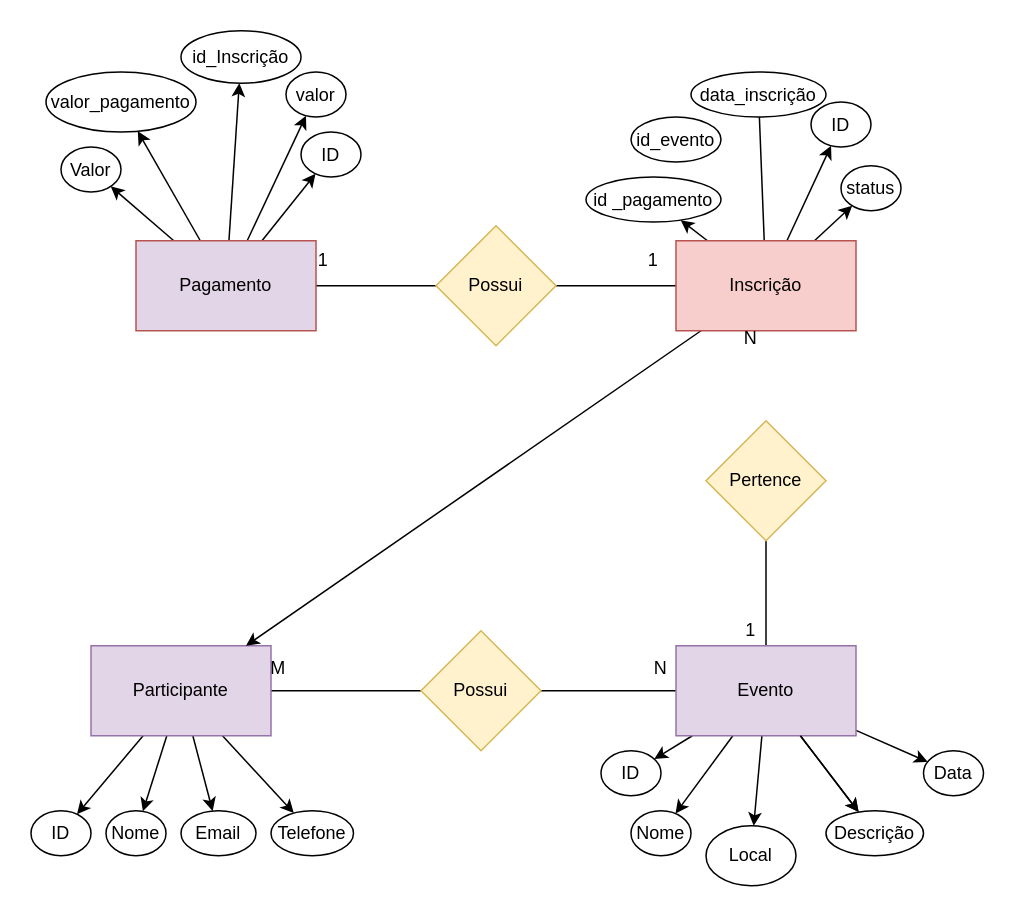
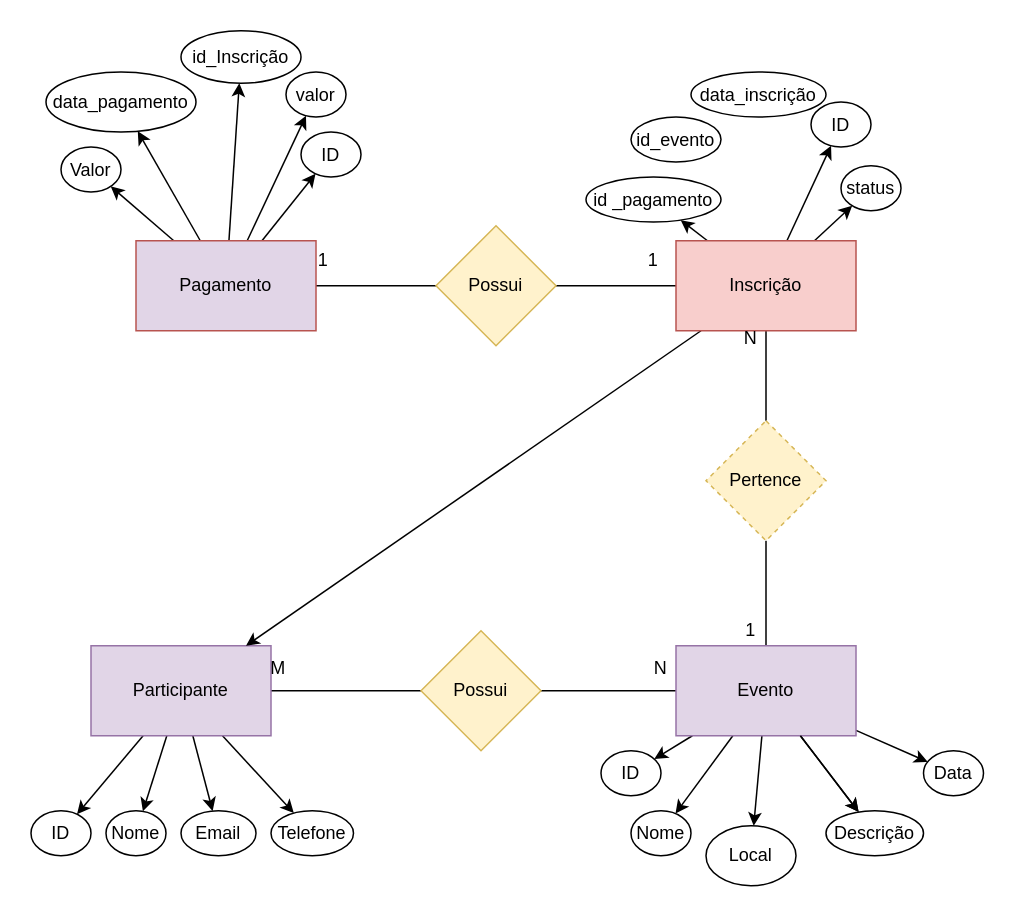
(121, 103) -> (121, 103)
(762, 179) -> (766, 376)
(766, 481) -> (766, 481)
